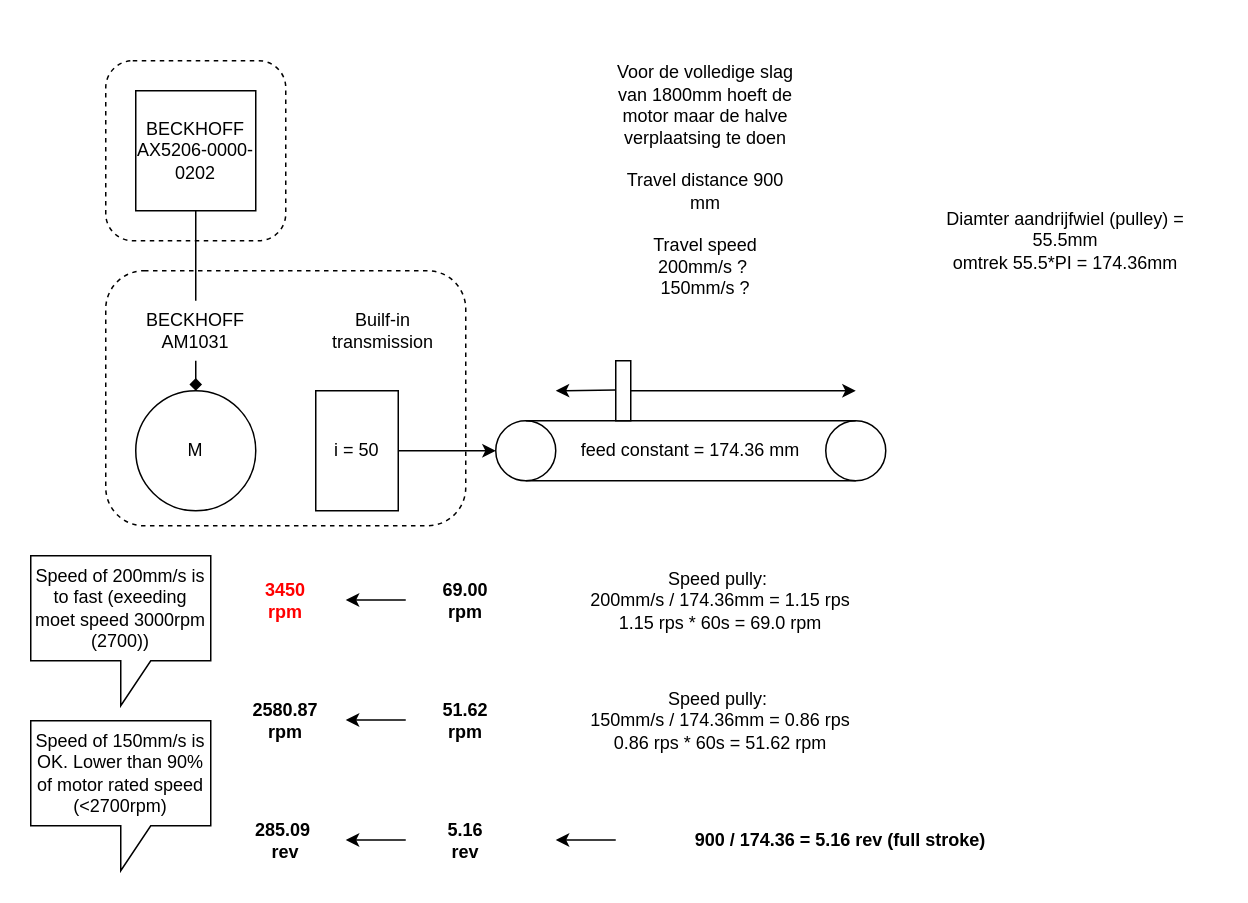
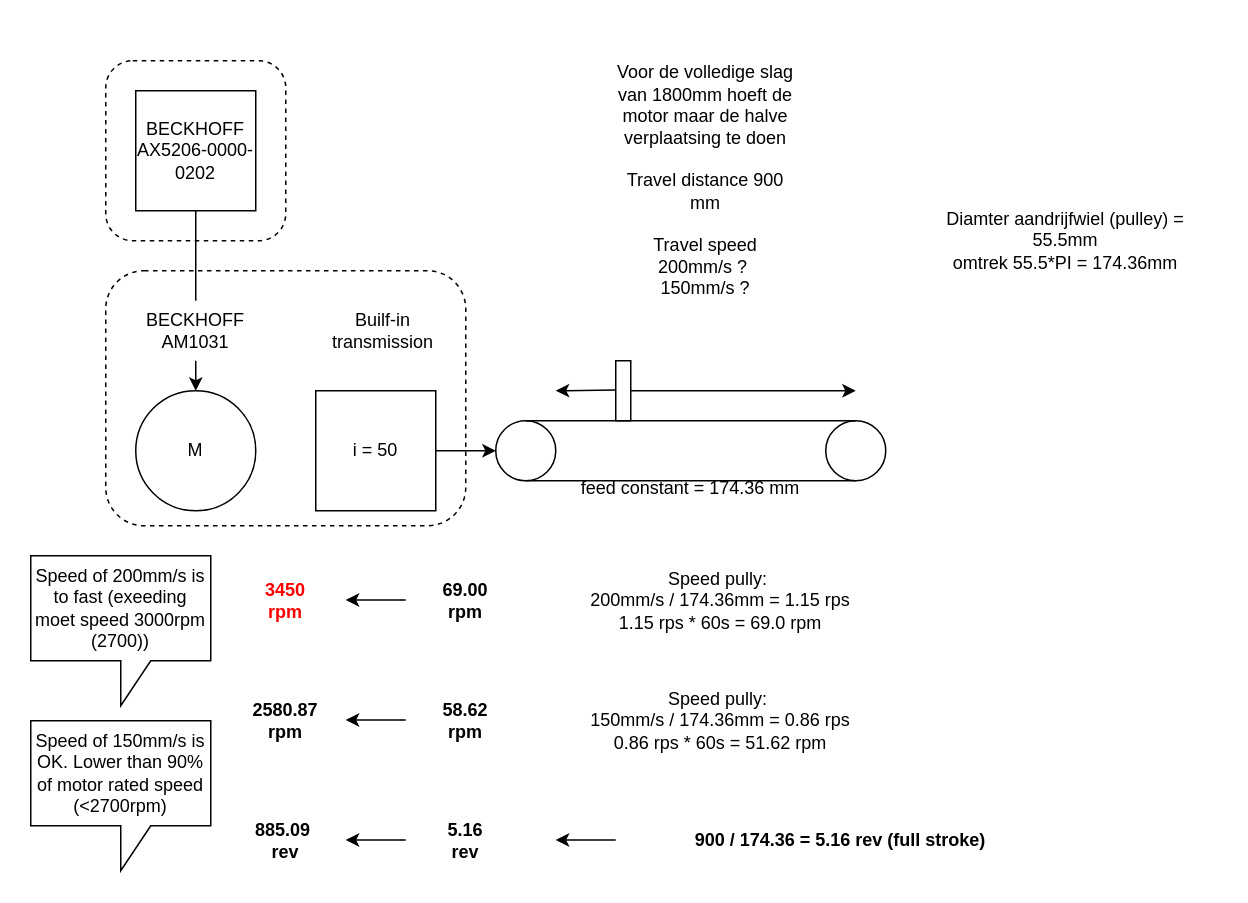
(196, 378) -> (196, 379)
(357, 451) -> (376, 451)
(691, 451) -> (691, 488)
(466, 721) -> (466, 721)
(286, 841) -> (286, 841)
